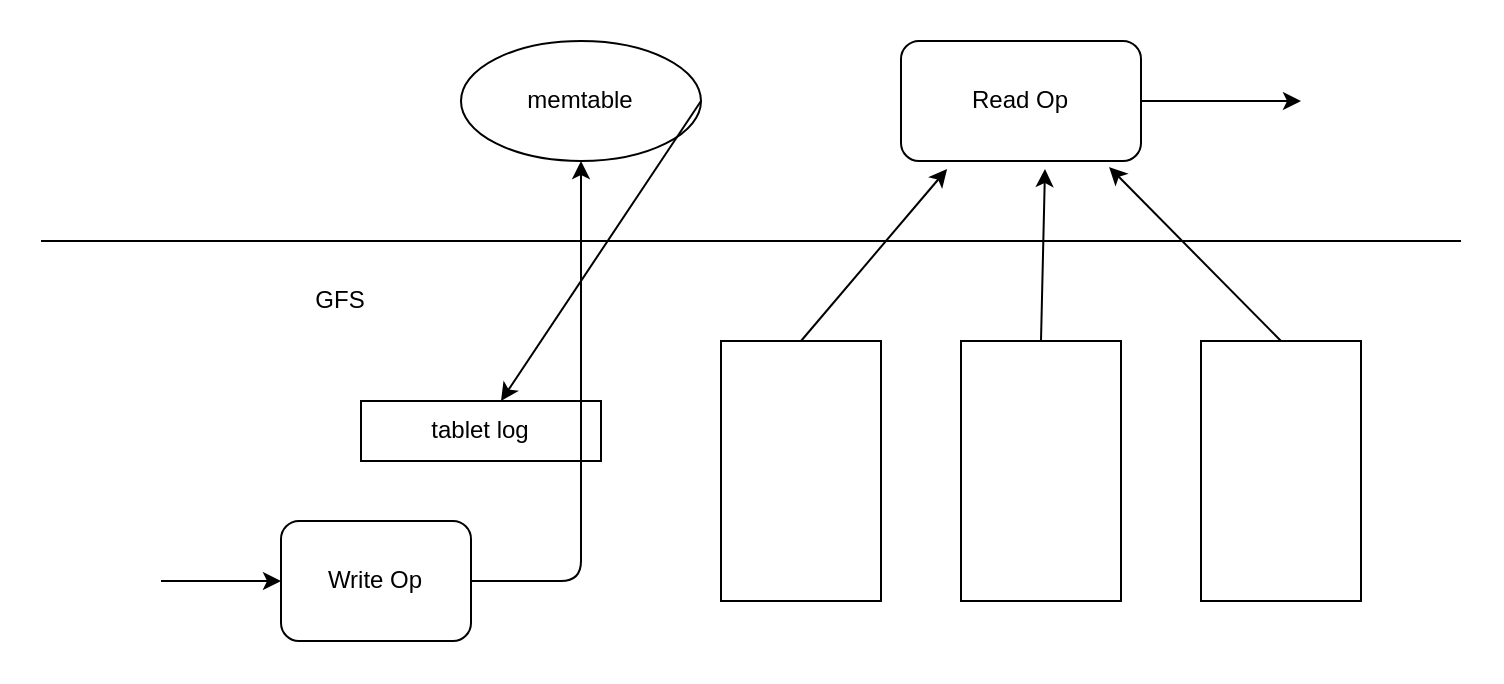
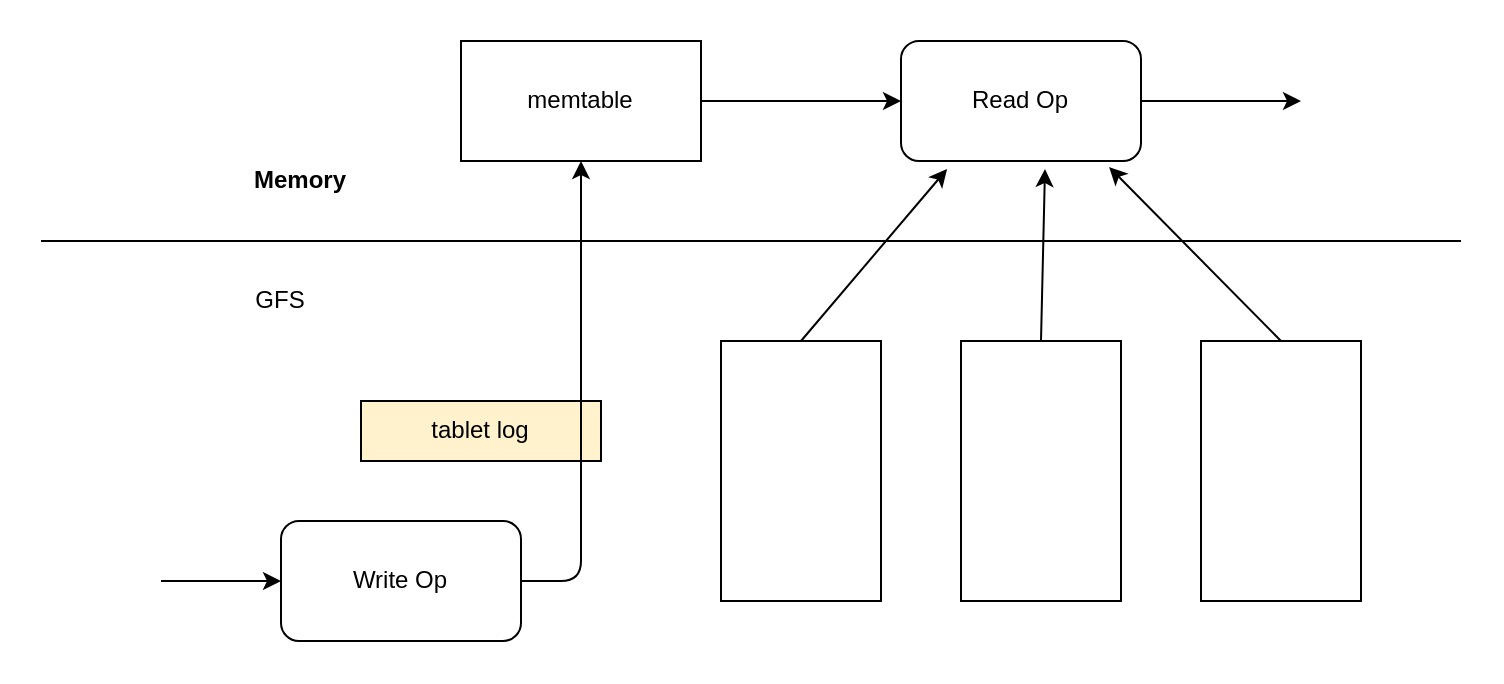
(581, 101) -> (581, 101)
(655, 169) -> (794, 101)
none -> (301, 181)
(341, 301) -> (281, 301)
(481, 431) -> (481, 431)
(376, 581) -> (401, 581)
